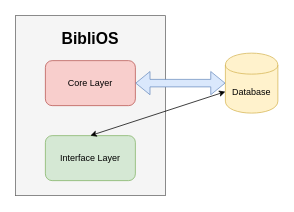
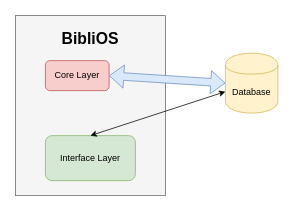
(90, 83) -> (77, 75)
